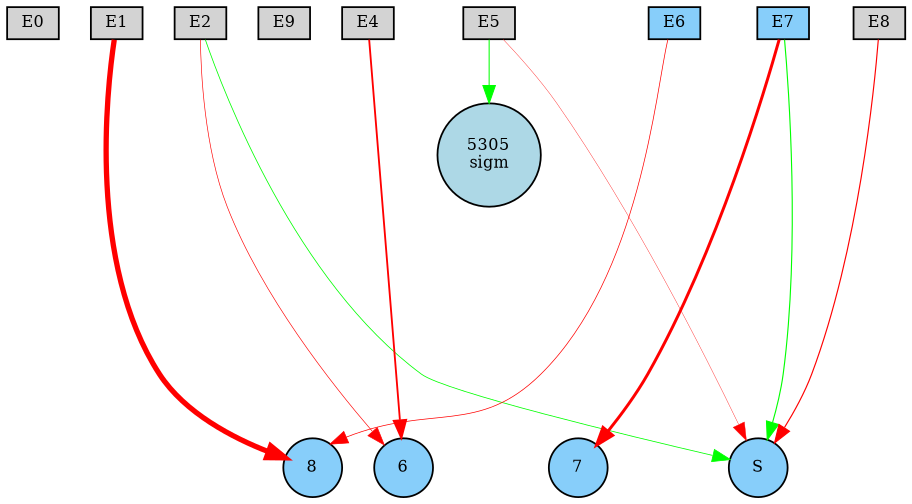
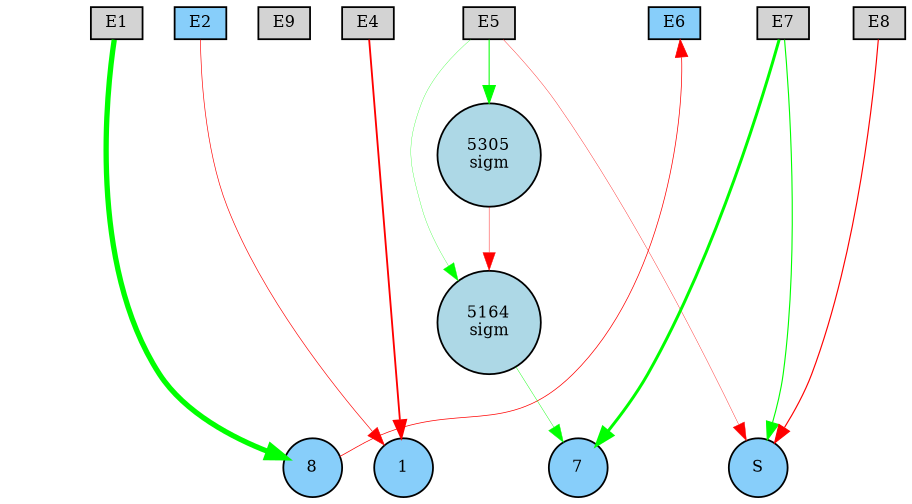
(33, 23) -> none
(200, 23) -> (200, 23)
(783, 23) -> (783, 23)
(710, 243) -> (710, 243)
(120, 278) -> (120, 278)
(587, 312) -> (602, 339)
none -> (489, 322)
(371, 329) -> none
(404, 468) -> (404, 468)
